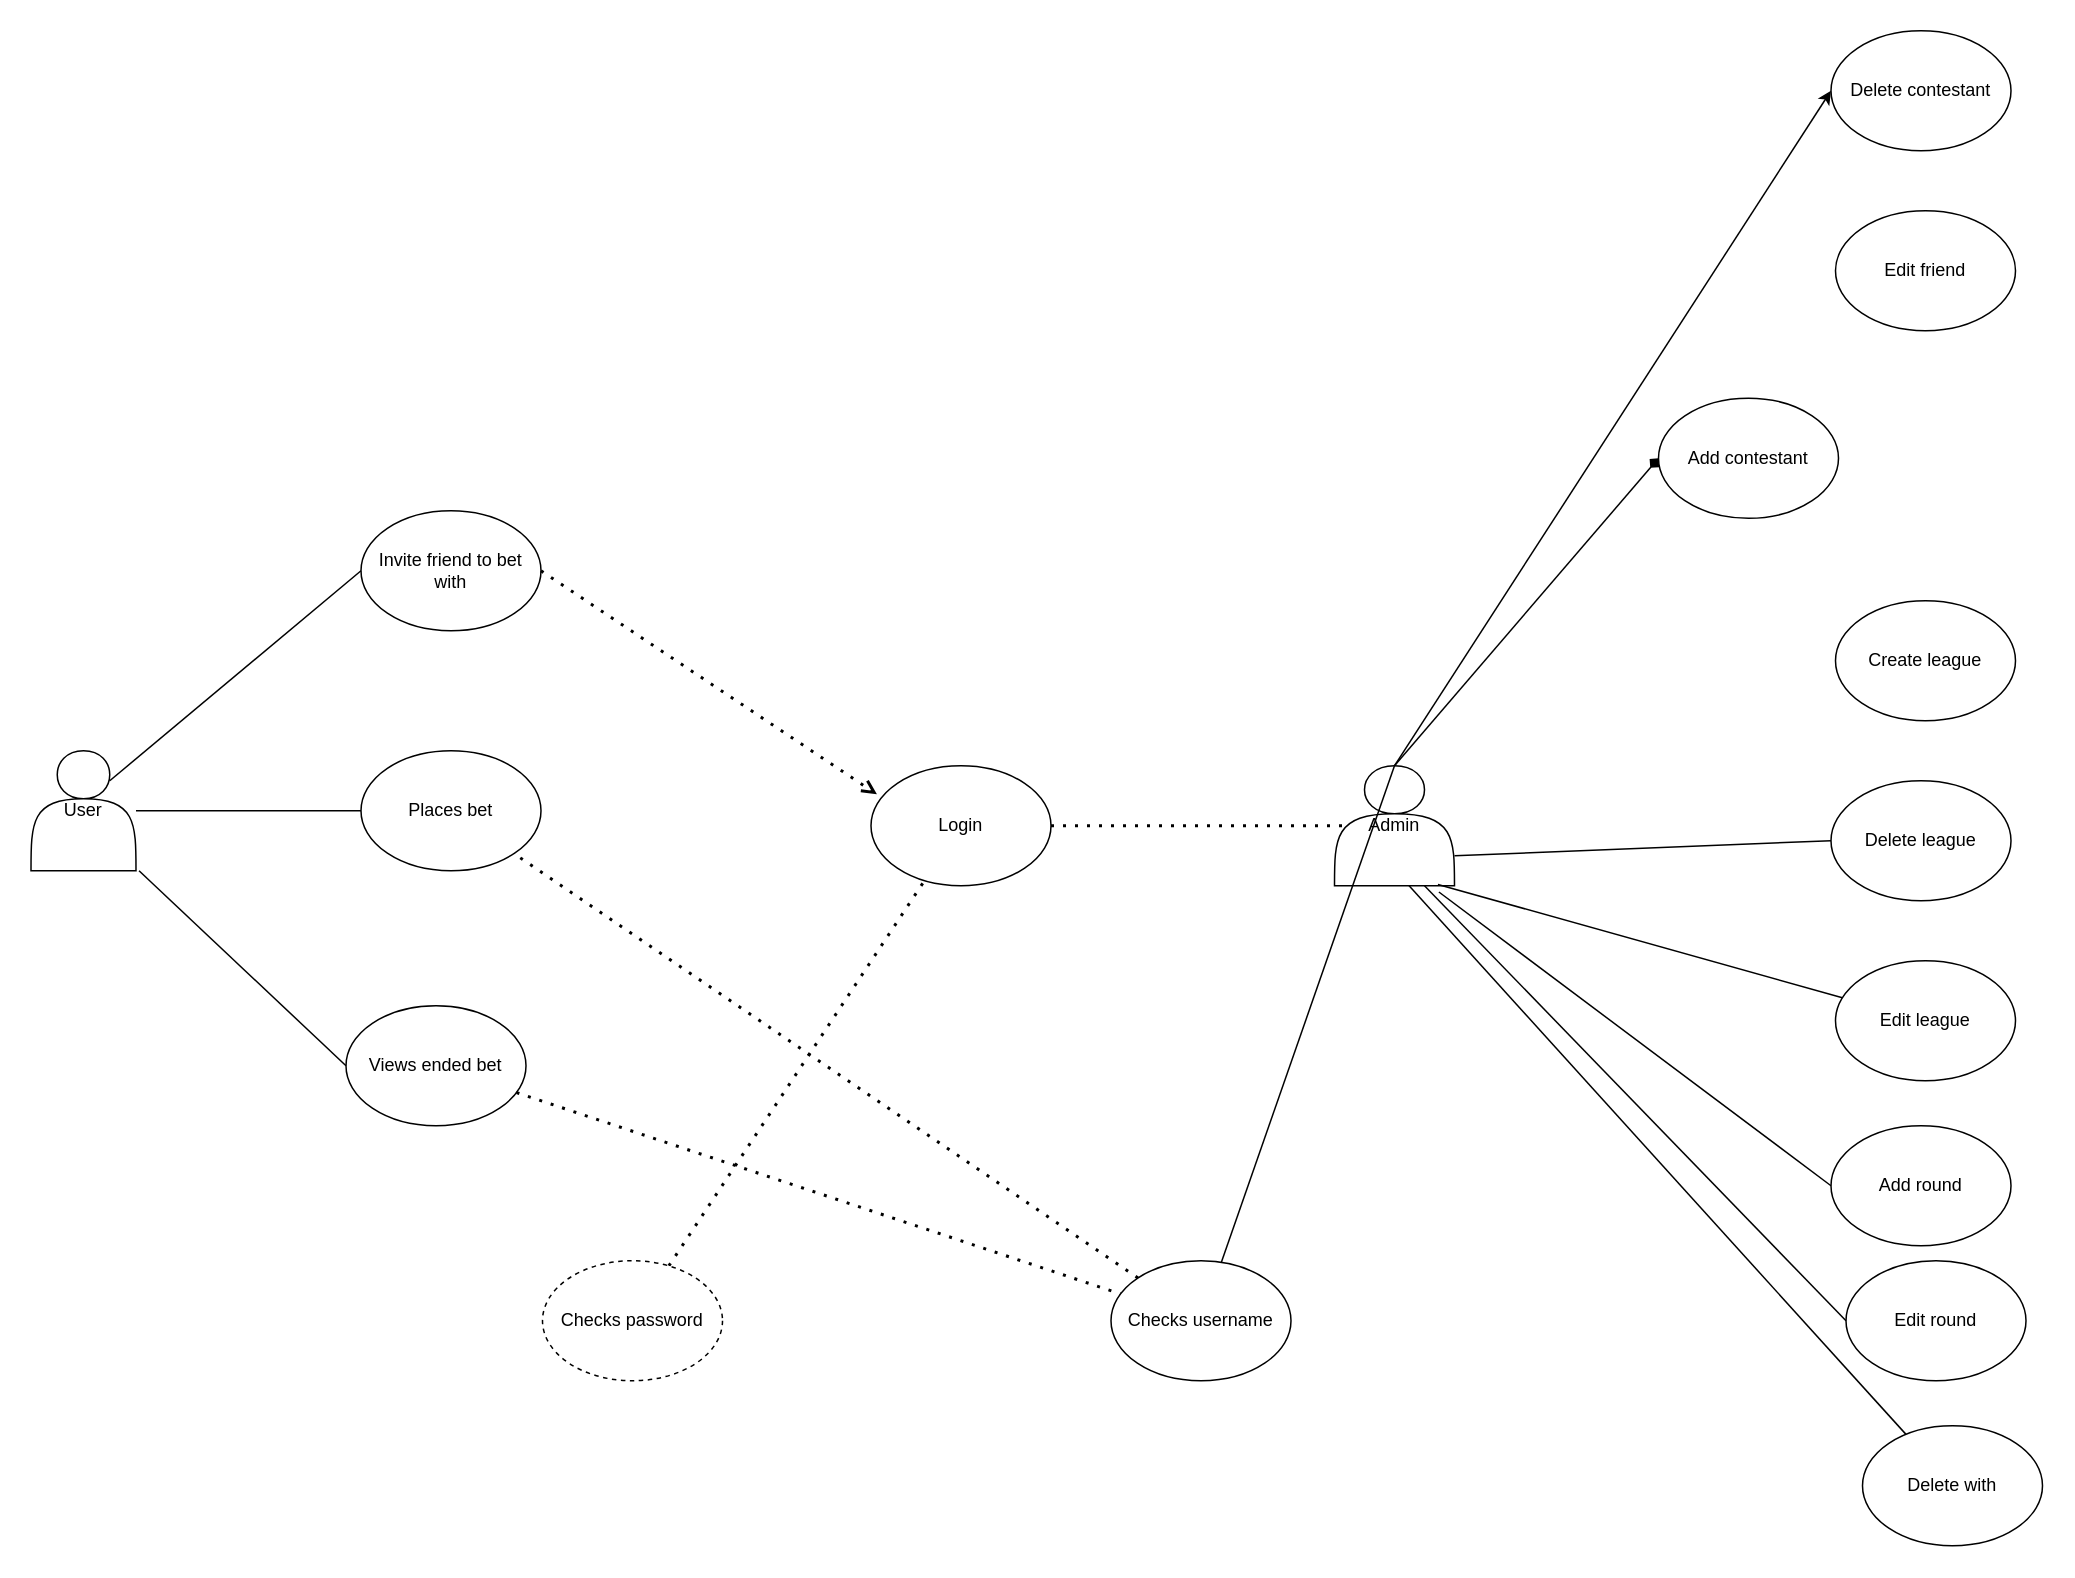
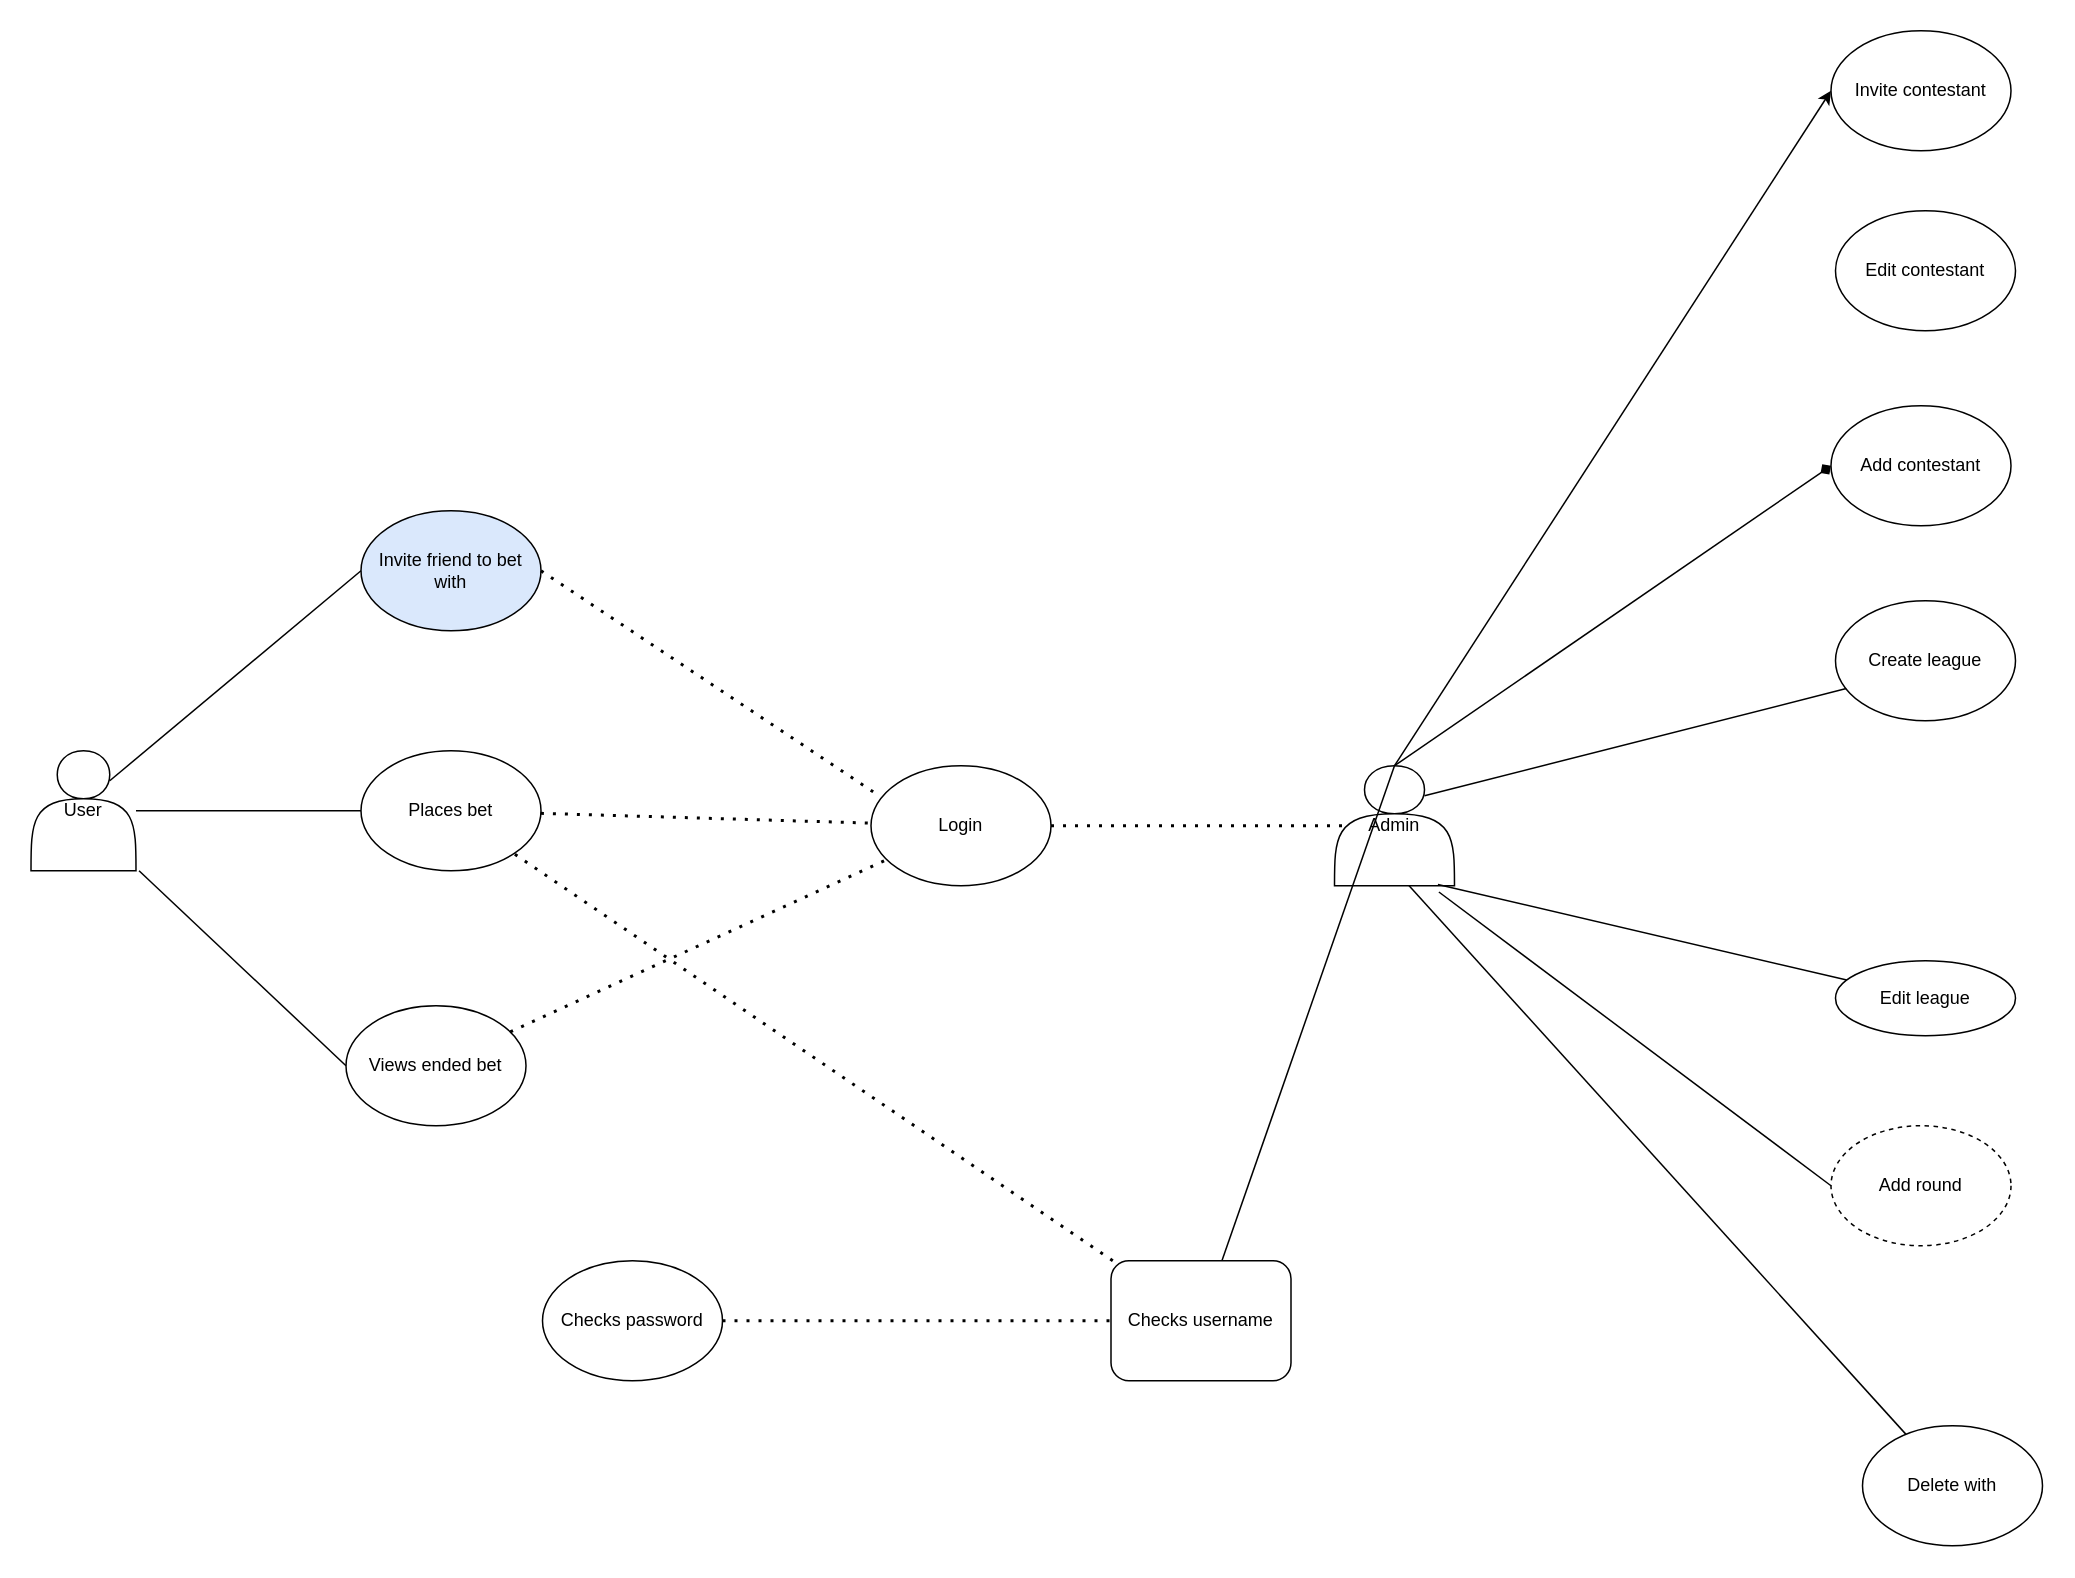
(1921, 91) -> (1921, 91)
(1925, 271) -> (1925, 271)
(1748, 458) -> (1921, 466)
(451, 571) -> (451, 571)
none -> (1635, 742)
(869, 789) -> (871, 790)
none -> (707, 818)
(1921, 841) -> none
(1643, 848) -> none
(1925, 1021) -> (1925, 998)
(796, 1073) -> (917, 1321)
(1635, 1103) -> none
(1921, 1186) -> (1921, 1186)
(817, 1193) -> (697, 946)
(632, 1321) -> (632, 1321)
(1201, 1321) -> (1201, 1321)
(1936, 1321) -> none
